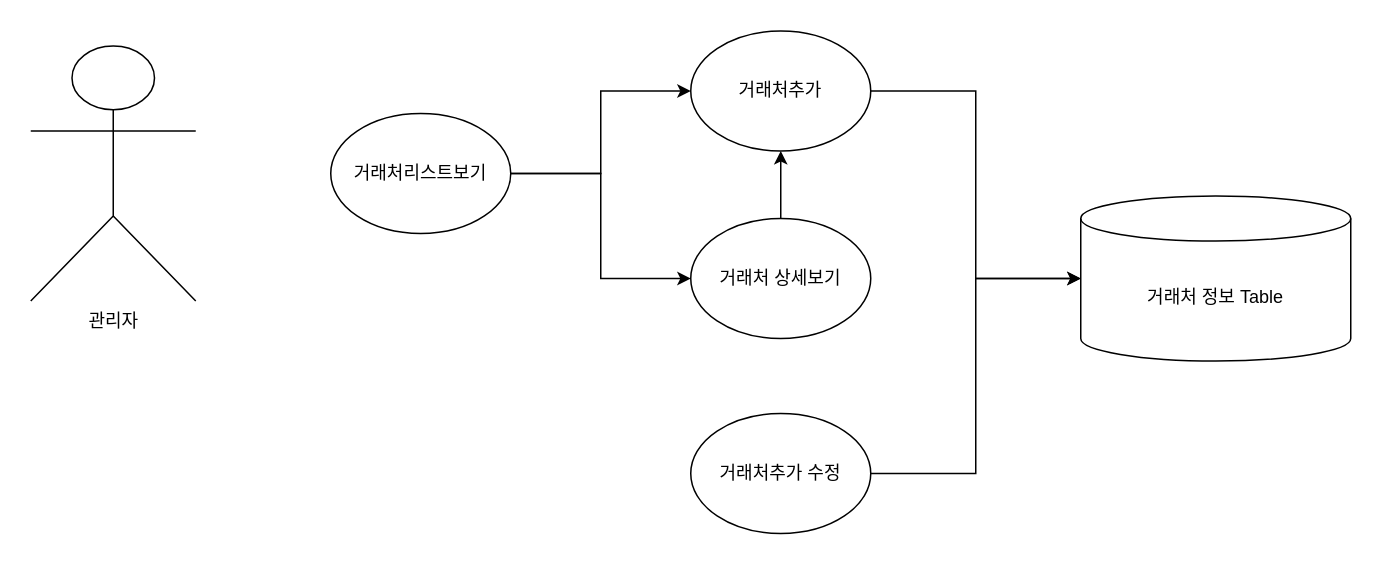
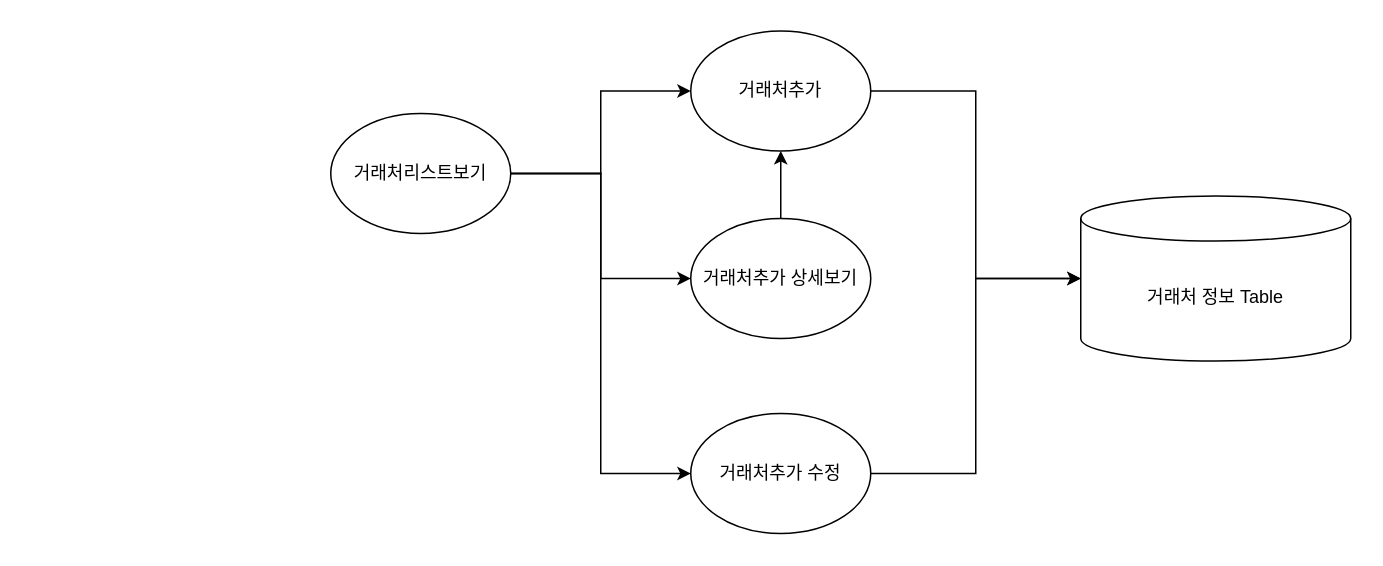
(113, 173) -> none
(781, 278) -> (781, 278)
none -> (601, 417)
